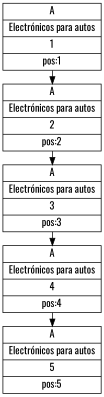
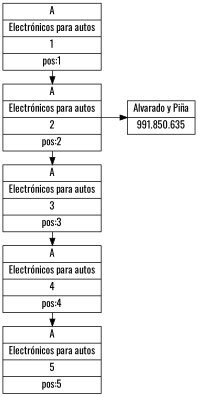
none -> (161, 118)
